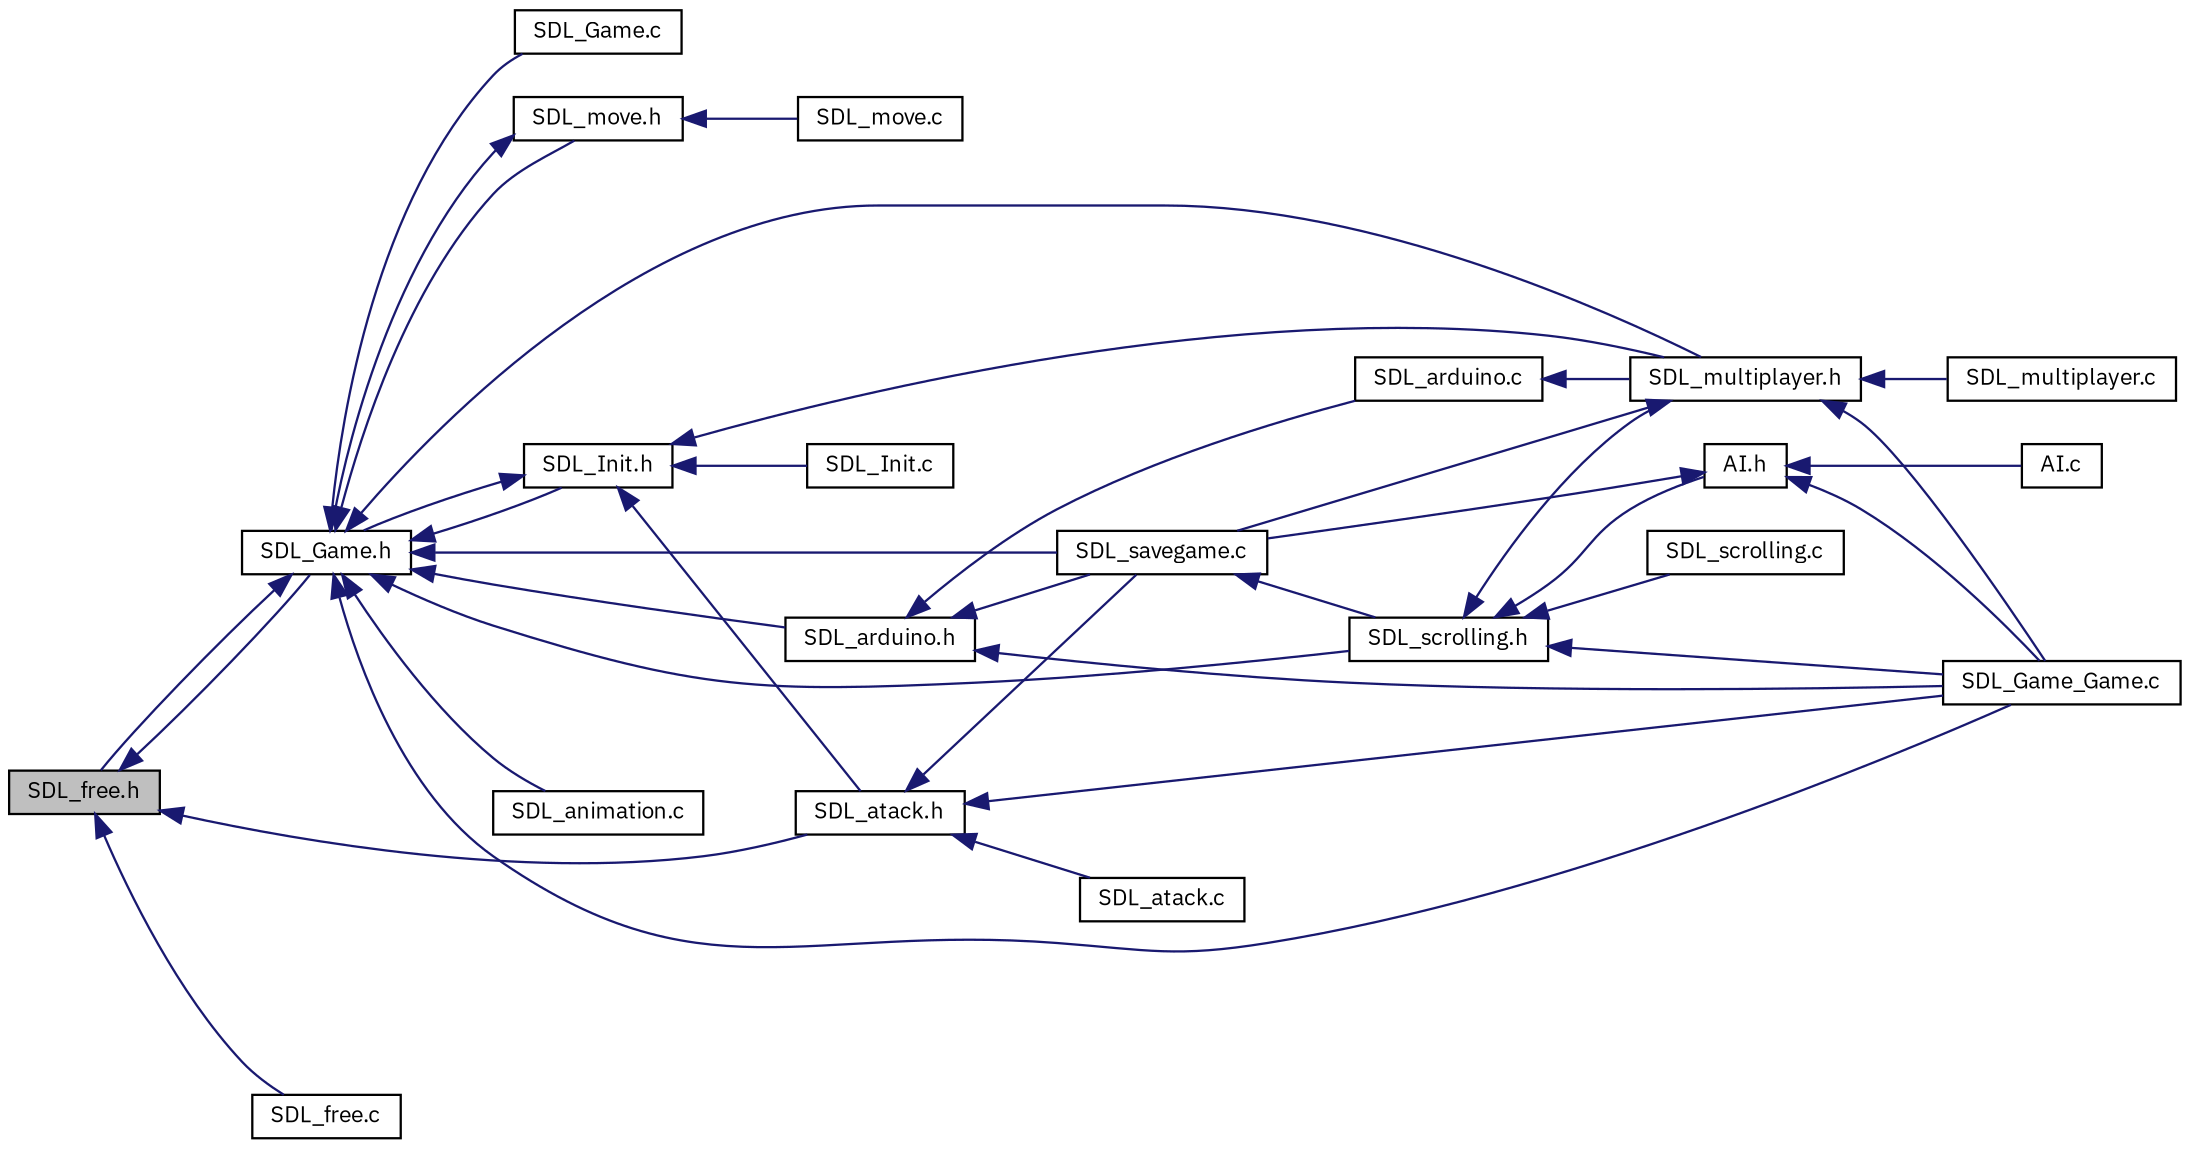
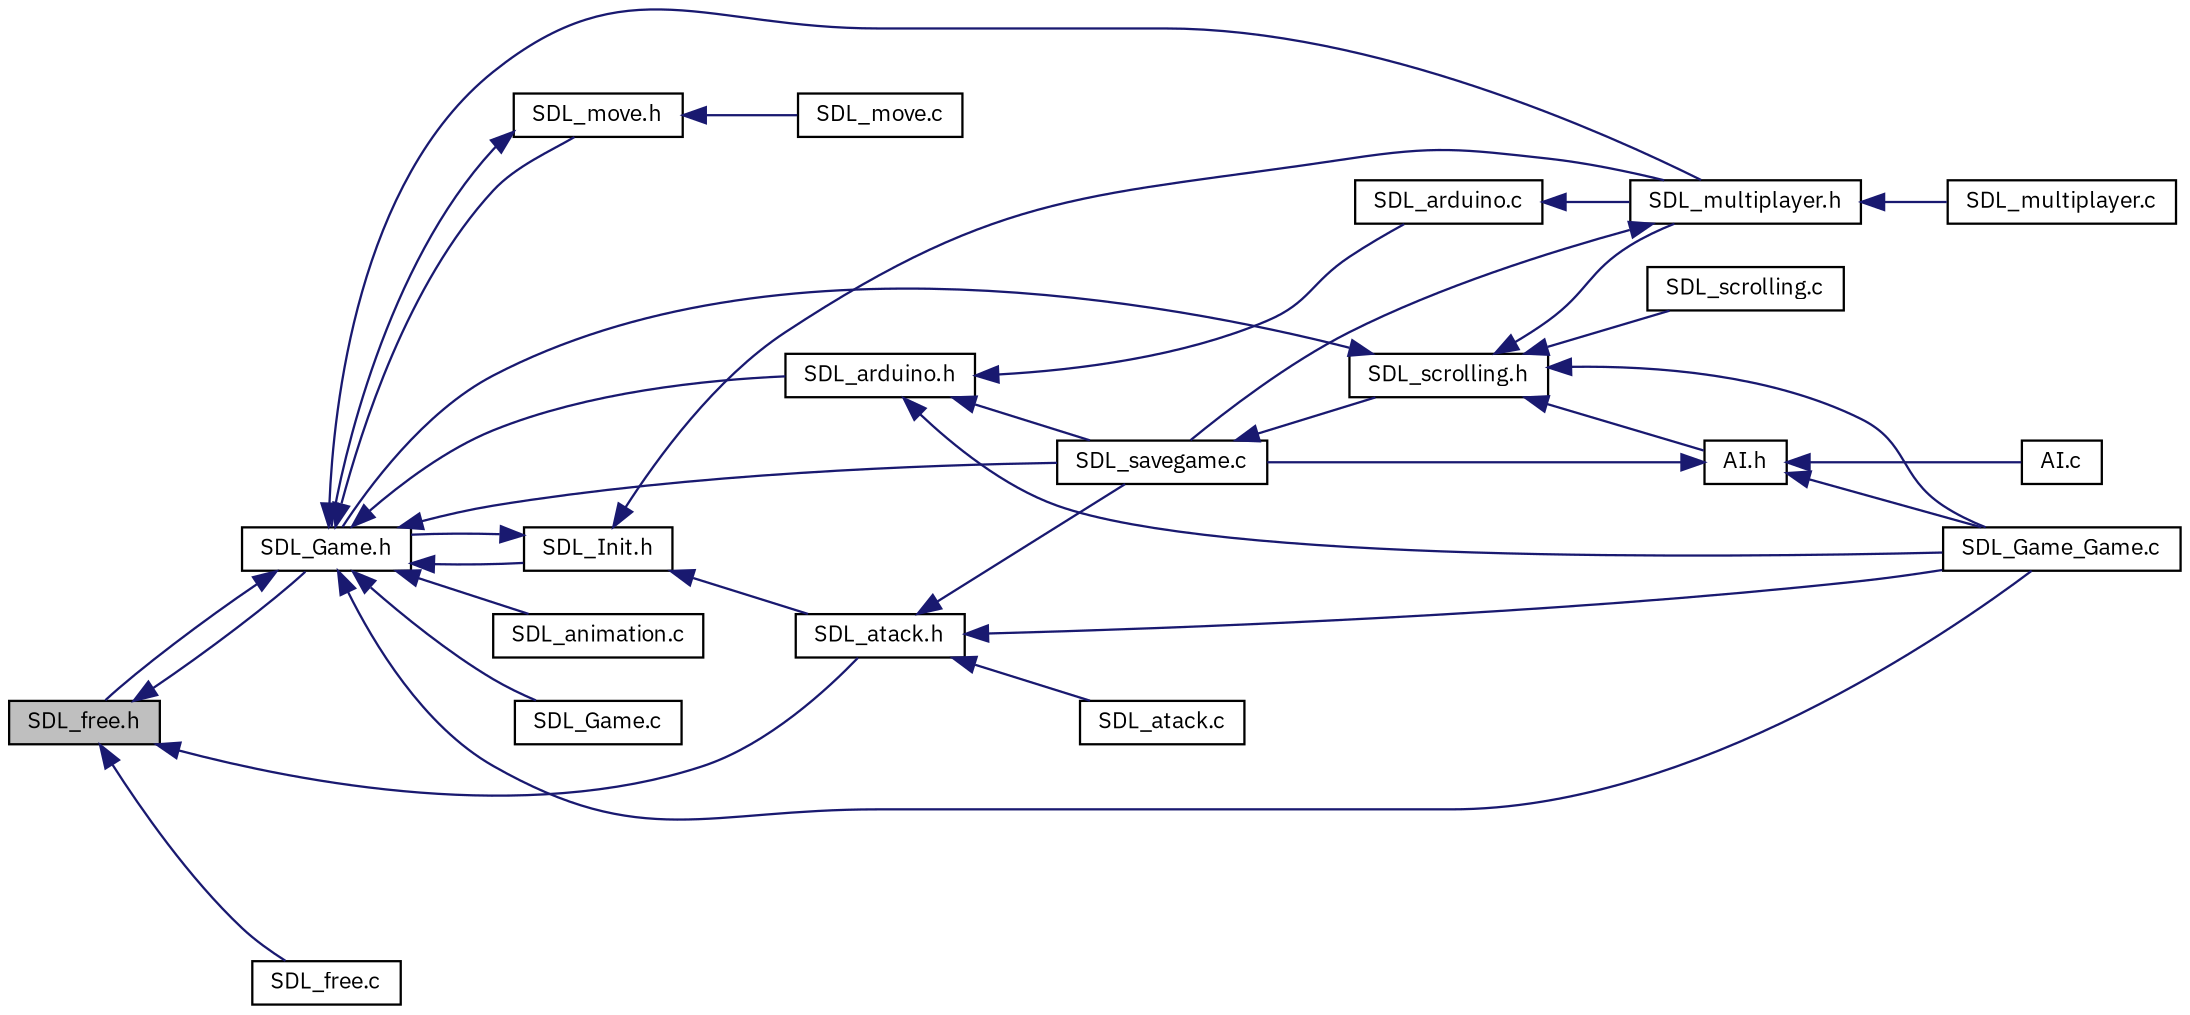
(880, 466) -> none
(1953, 528) -> none
(863, 687) -> (810, 294)
